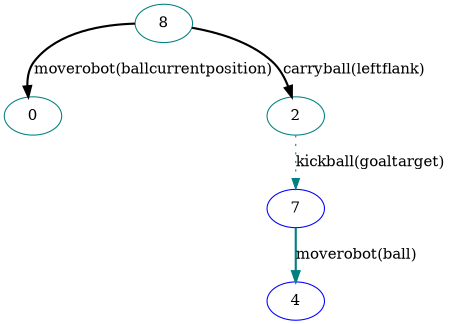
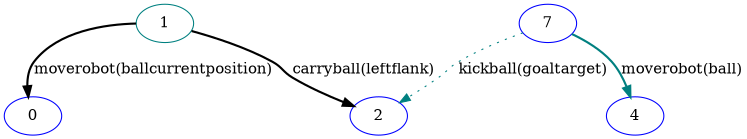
(164, 23) -> (165, 23)
(33, 116) -> (33, 116)
(296, 116) -> (379, 116)
(296, 157) -> (463, 59)
